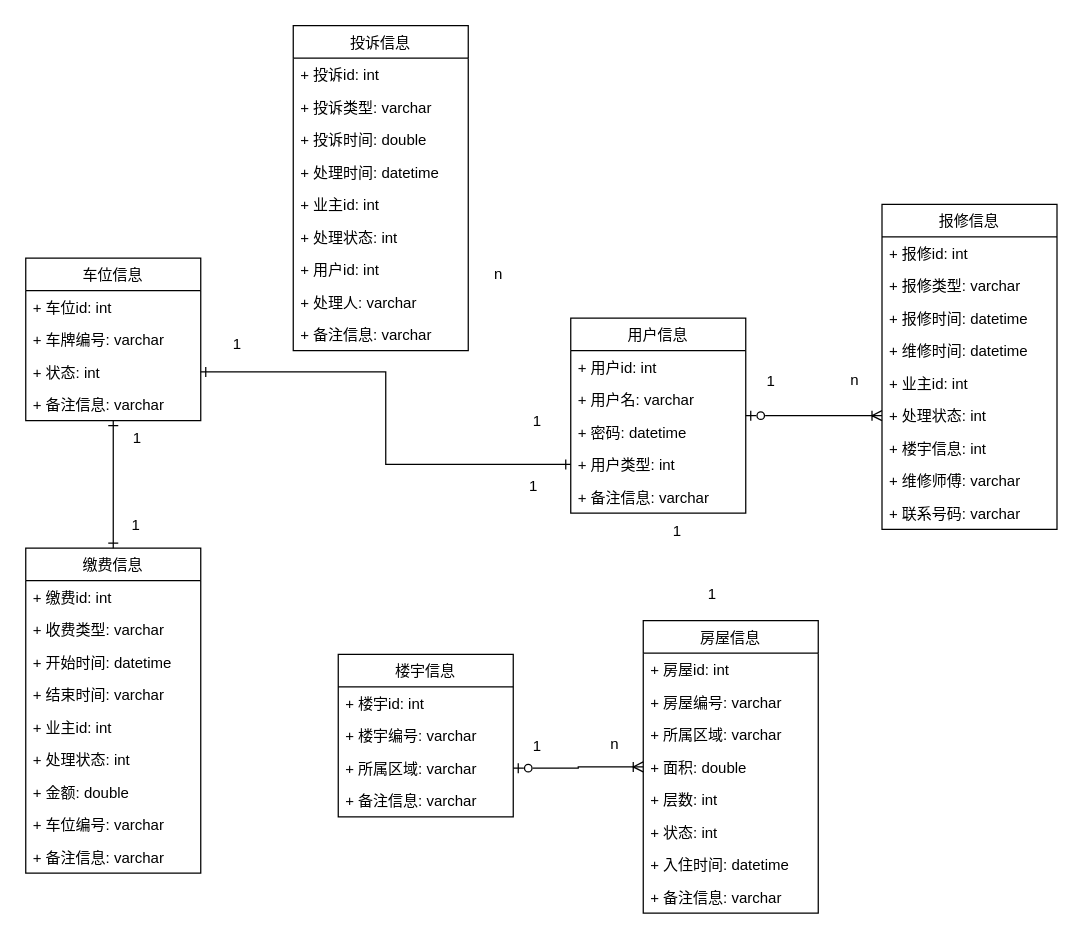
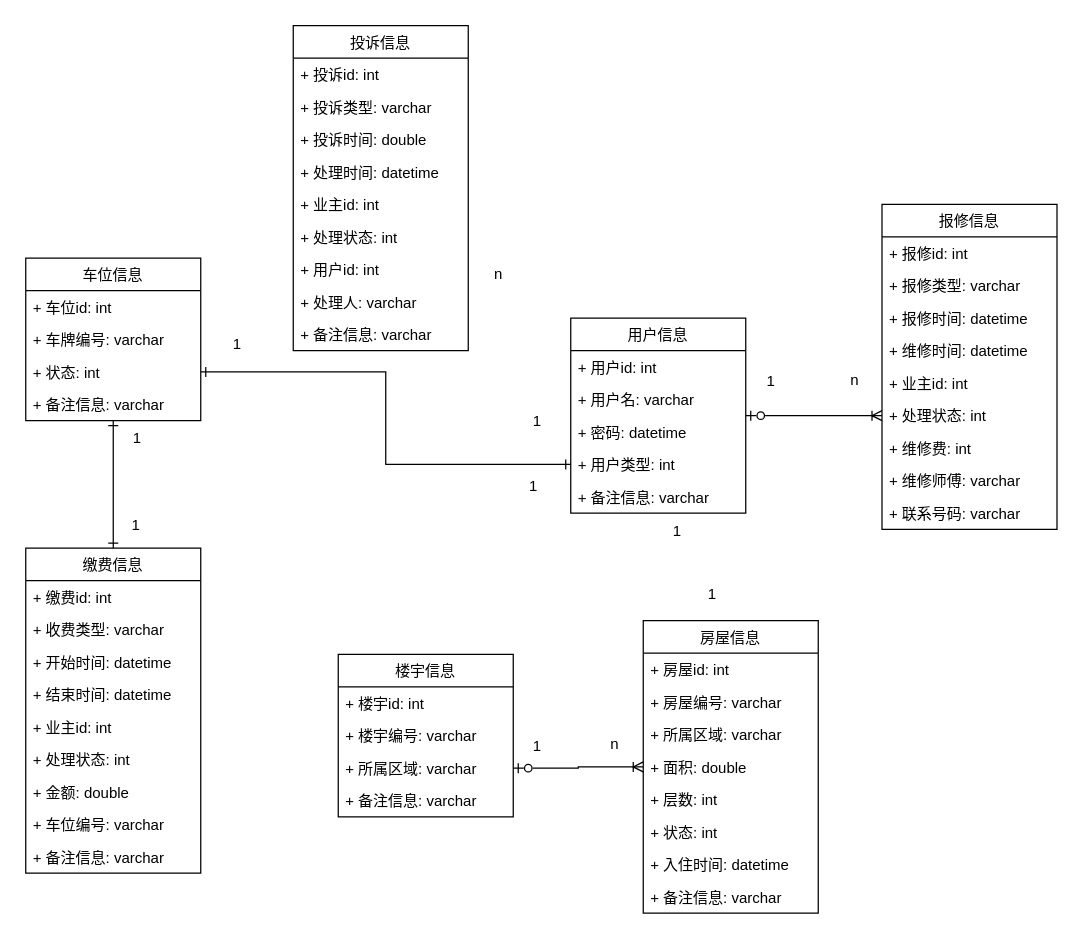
(940, 449) -> (933, 449)
(103, 695) -> (105, 695)
